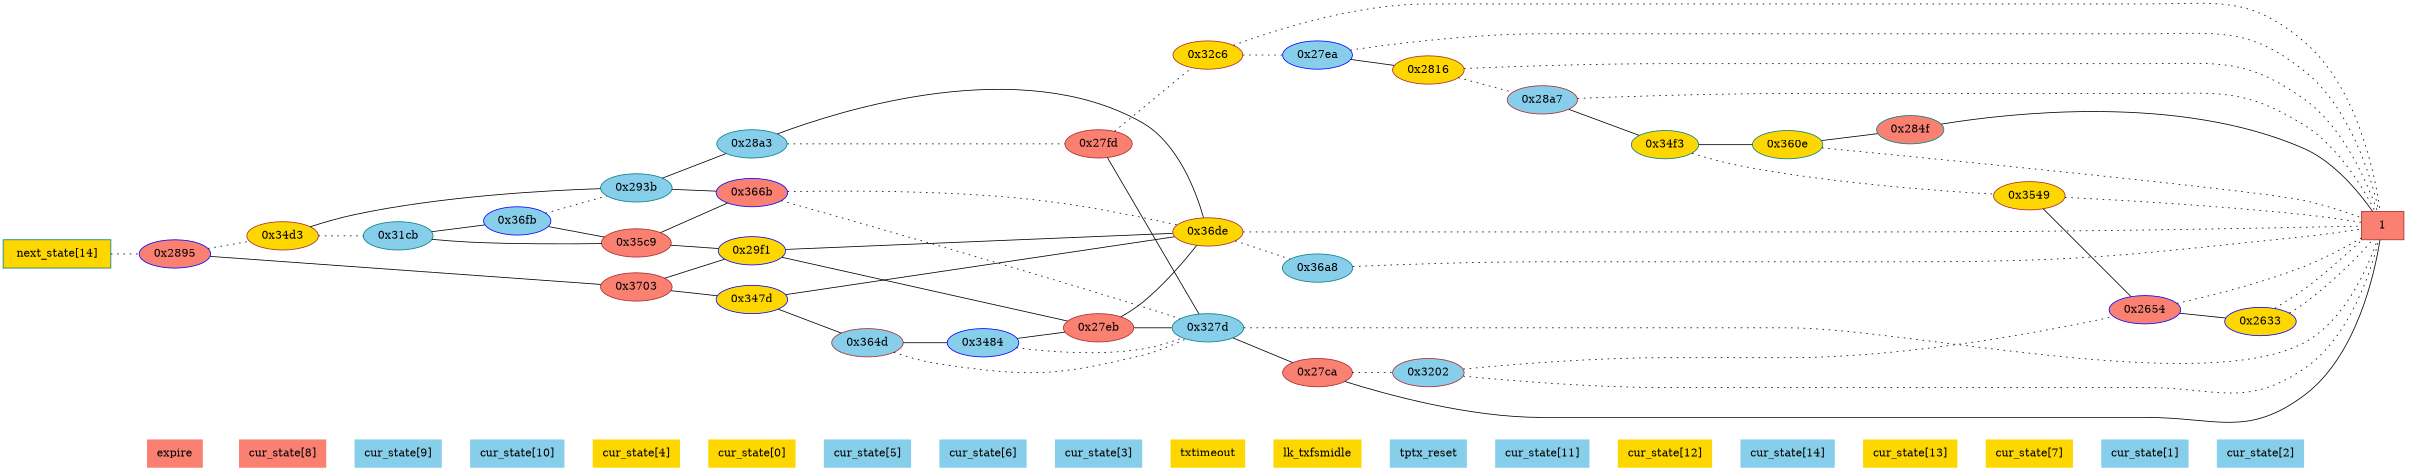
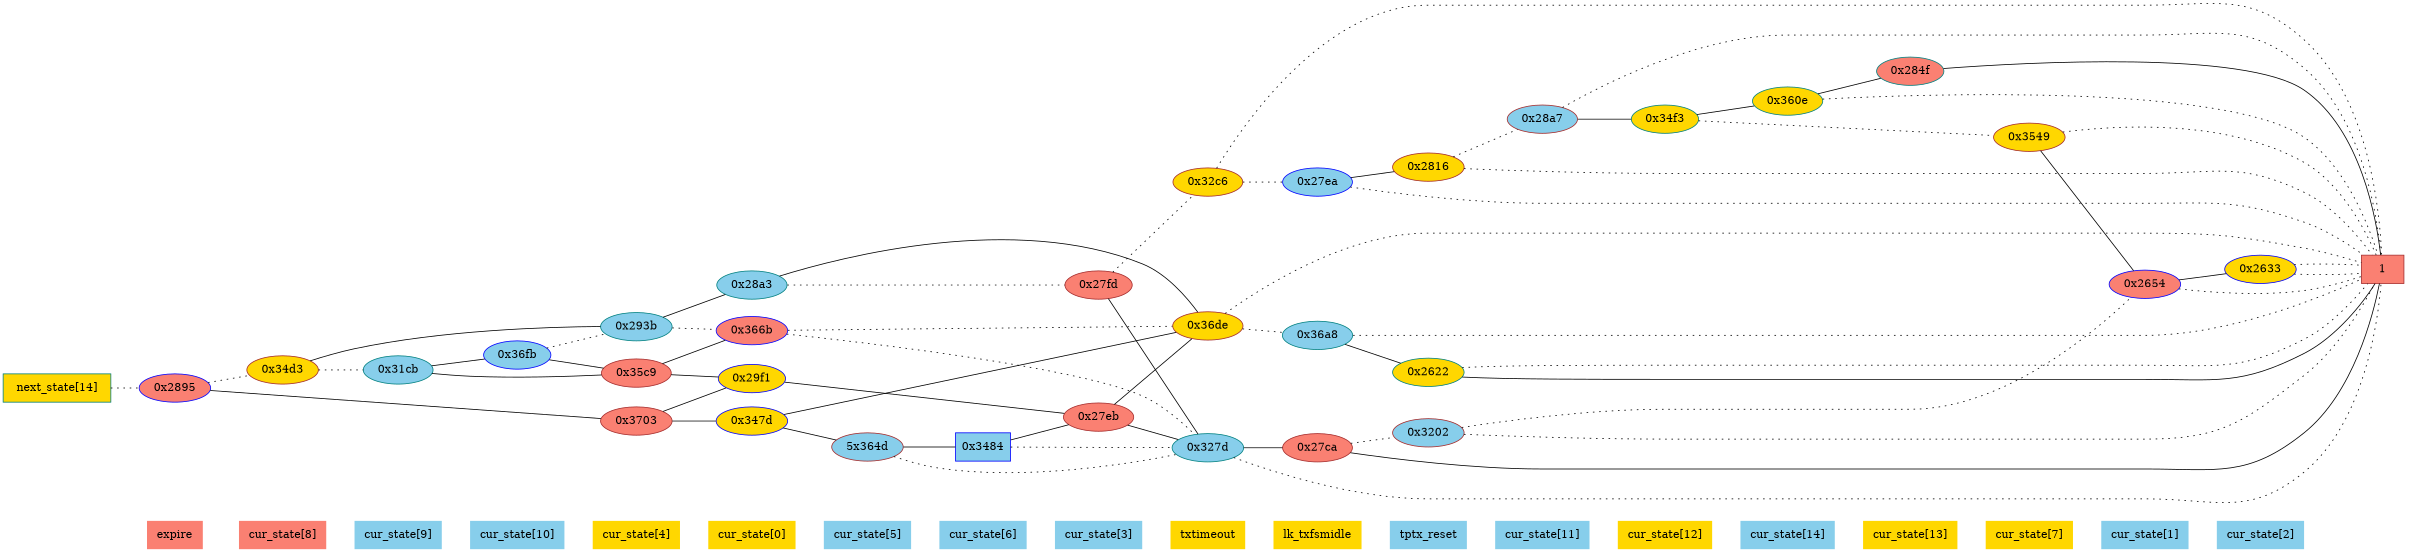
(694, 190) -> (694, 329)
(979, 241) -> none
(867, 343) -> (867, 447)
(983, 343) -> (983, 447)
none -> (1428, 372)
